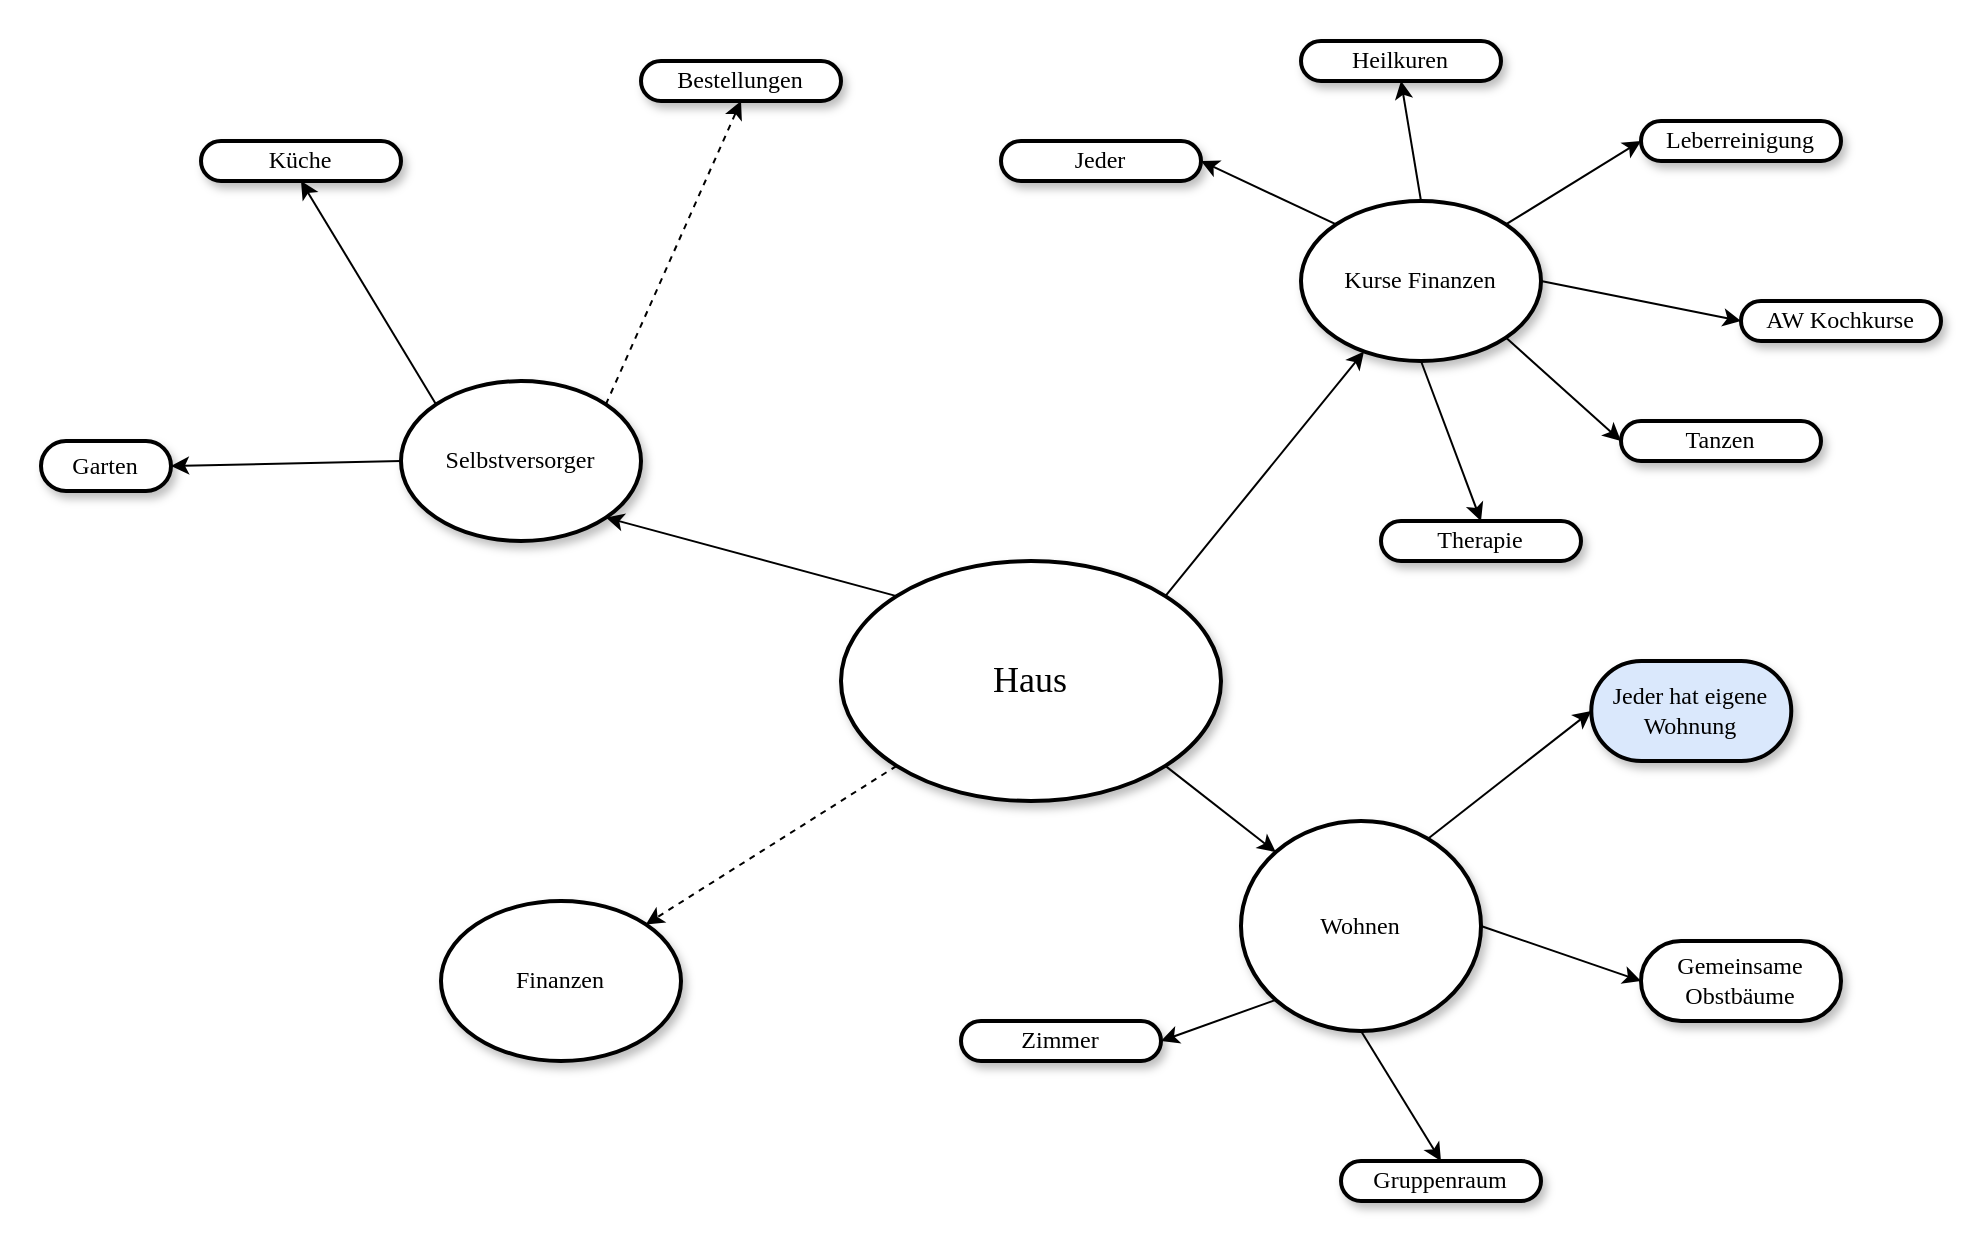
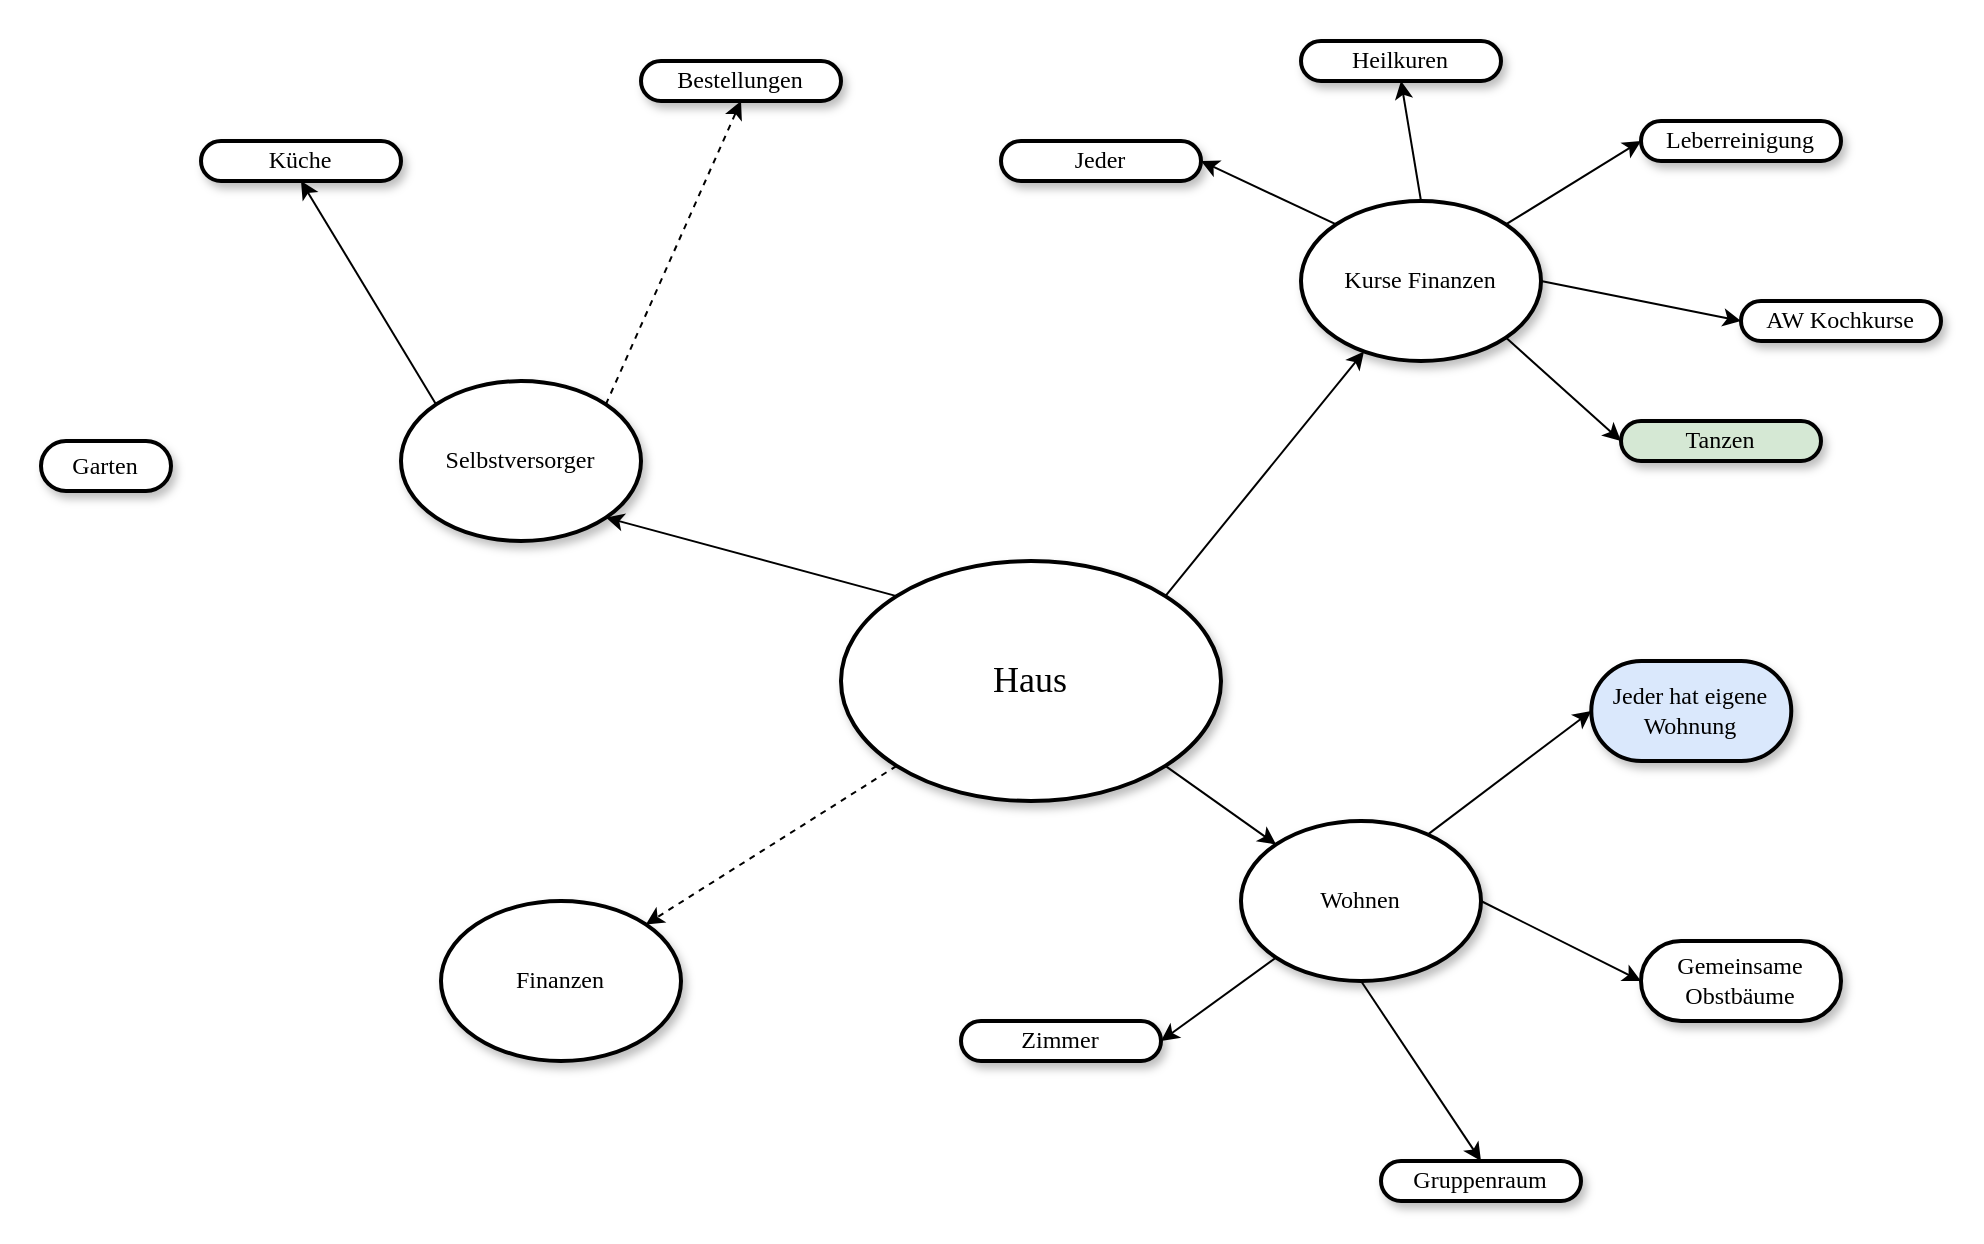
(1449, 435) -> none
(1721, 441) -> (1721, 441)
(292, 463) -> none
(1481, 541) -> none
(1361, 926) -> (1361, 901)
(1441, 1181) -> (1481, 1181)
